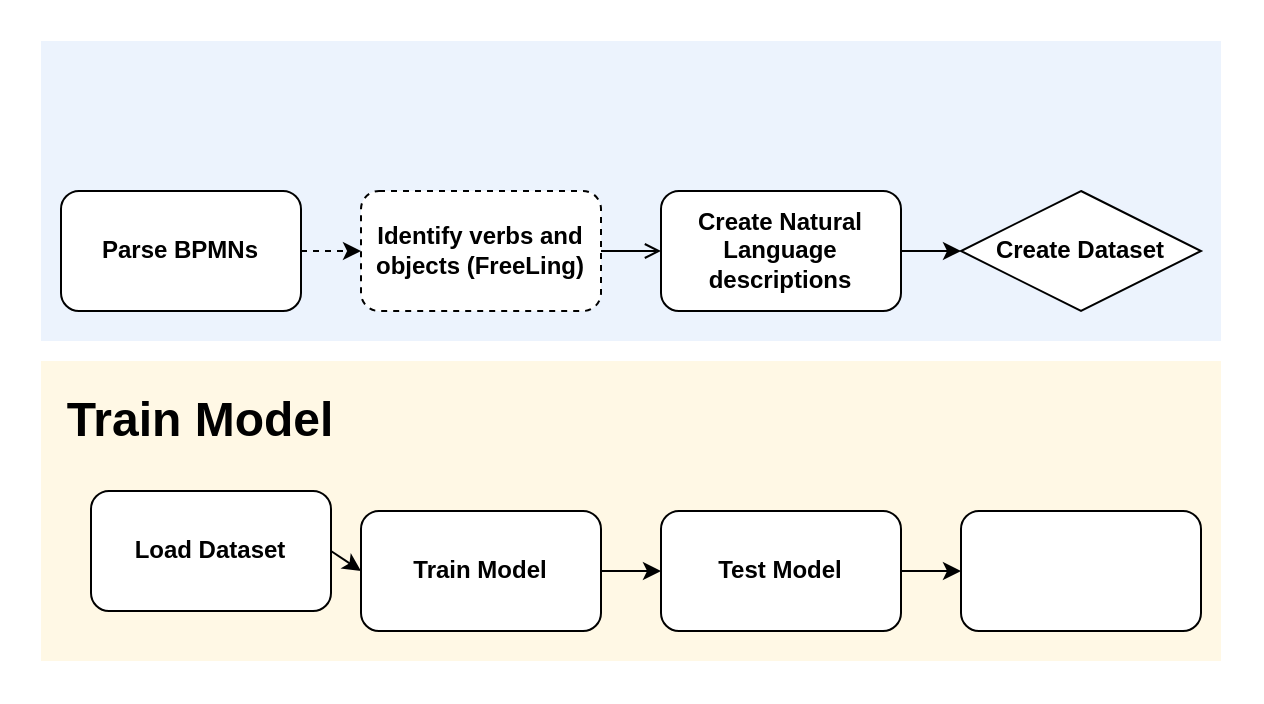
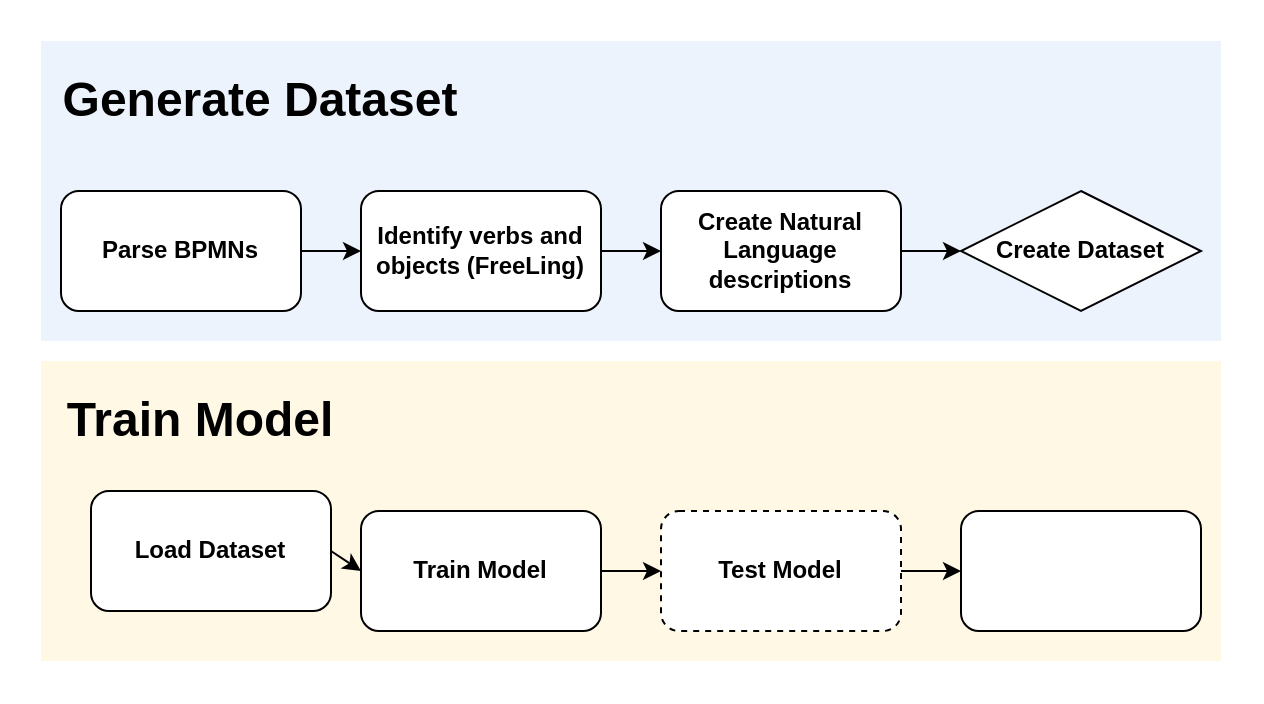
none -> (261, 101)
(326, 251) -> (326, 251)
(481, 251) -> (481, 251)
(649, 251) -> (646, 251)
(781, 571) -> (781, 571)
